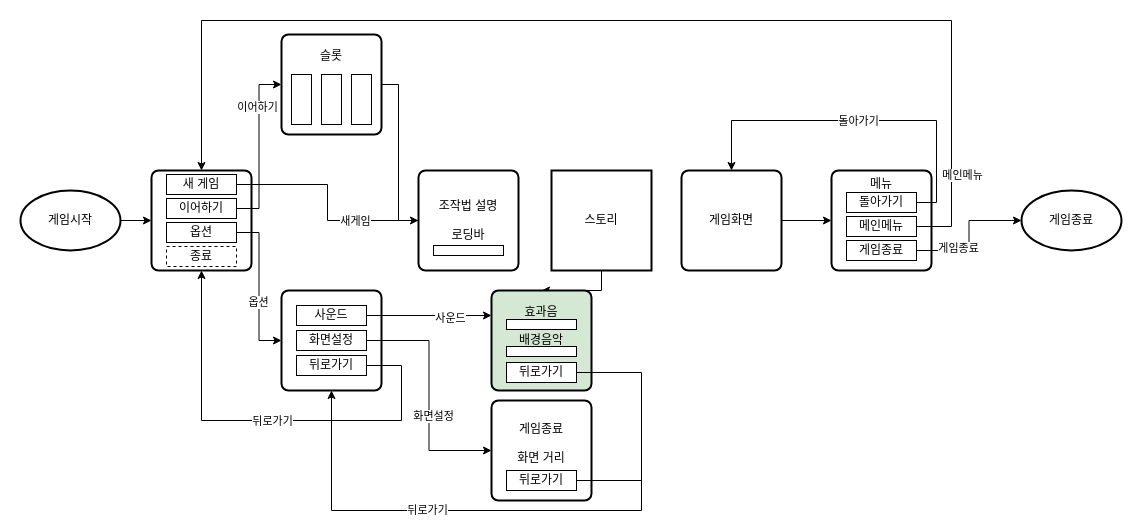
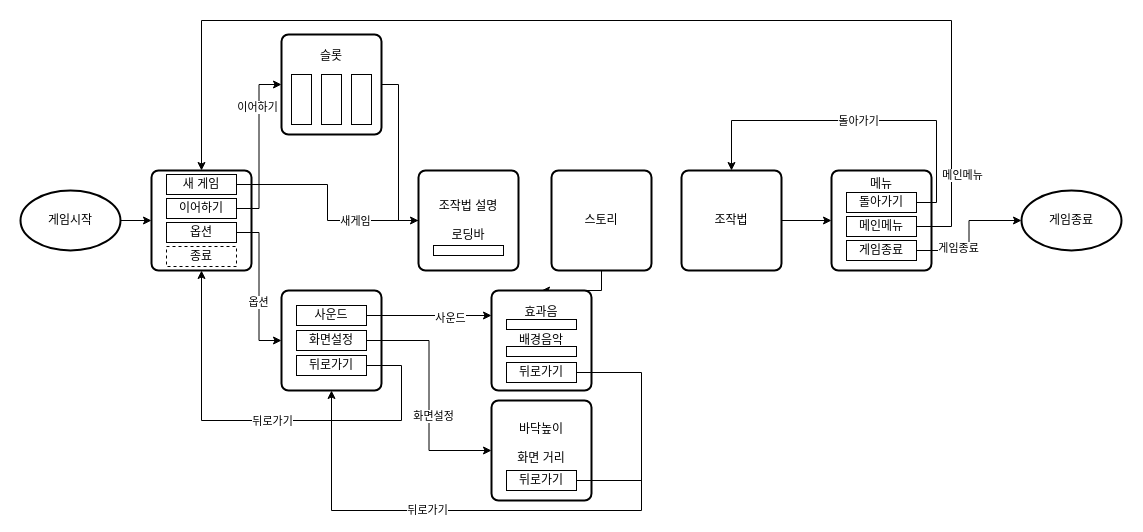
(602, 221) -> (602, 221)
(732, 221) -> (732, 221)
(542, 341) -> (542, 341)
(542, 451) -> (542, 451)
